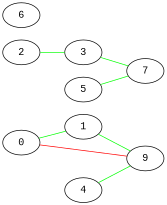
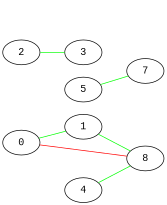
(21, 15) -> none
(114, 62) -> none
(145, 158) -> (145, 158)
